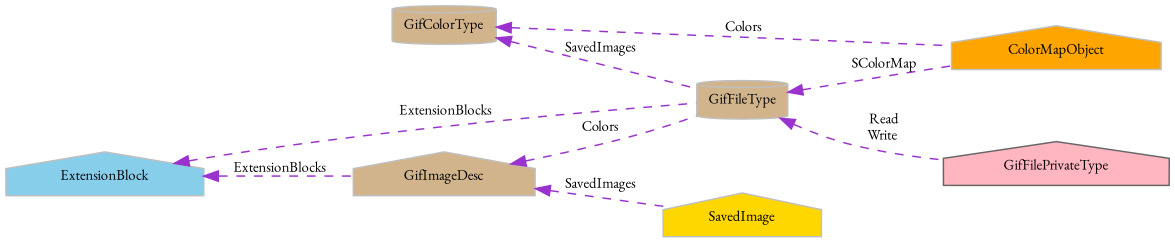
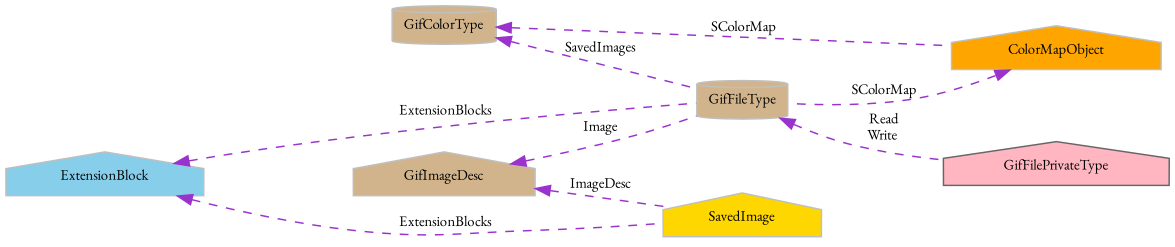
(742, 27) -> (742, 27)
(877, 78) -> (894, 102)
(599, 127) -> (599, 127)
(286, 176) -> (426, 235)
(599, 184) -> (599, 184)
